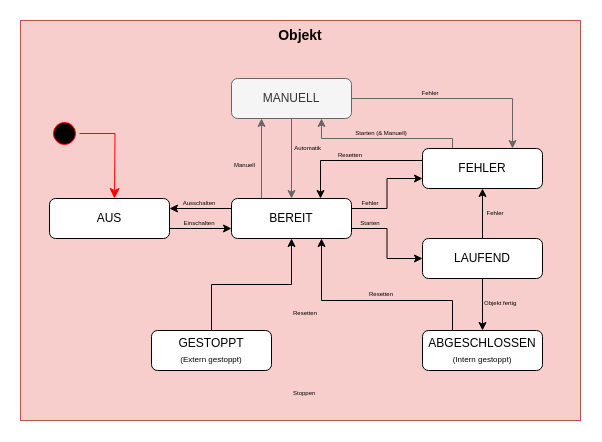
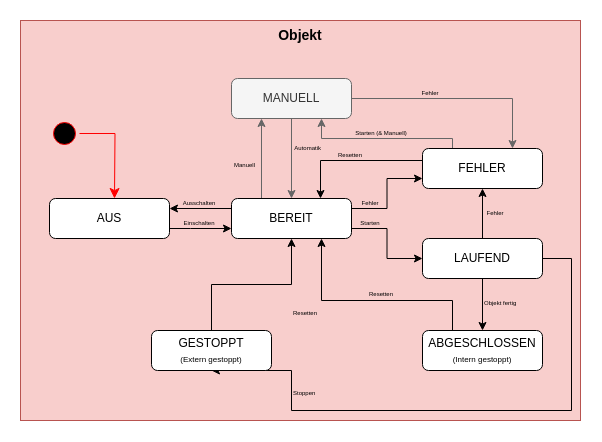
none -> (492, 411)
